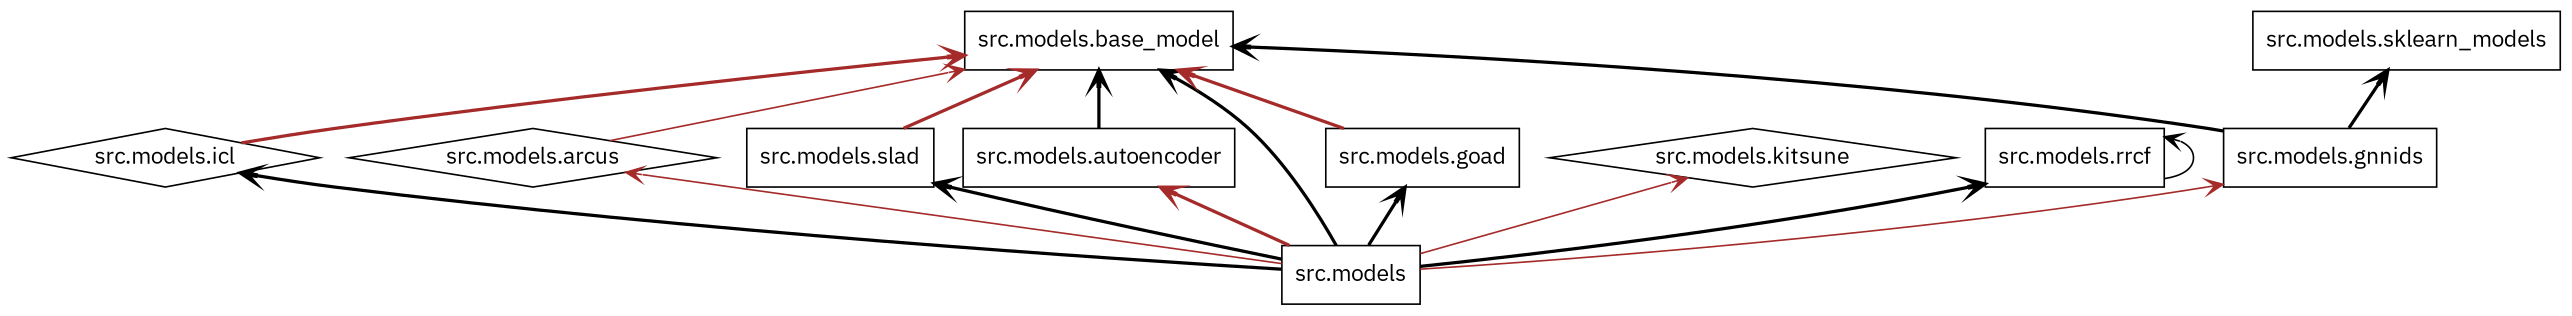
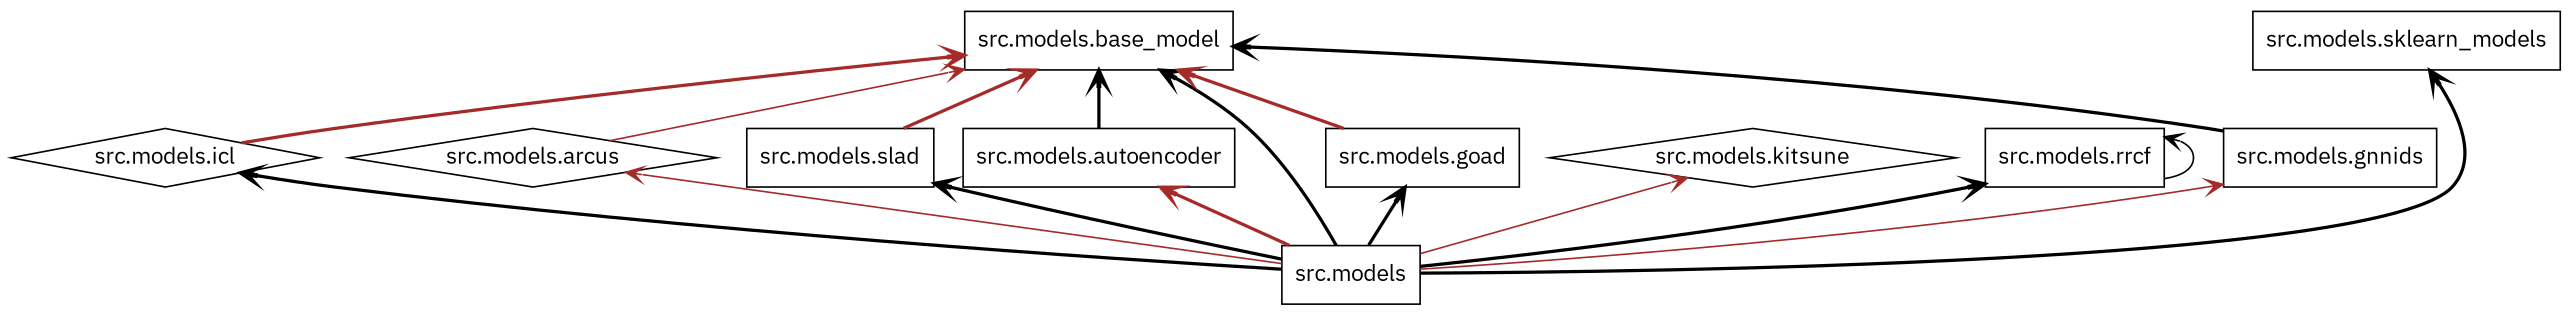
(2364, 106) -> (1996, 258)
